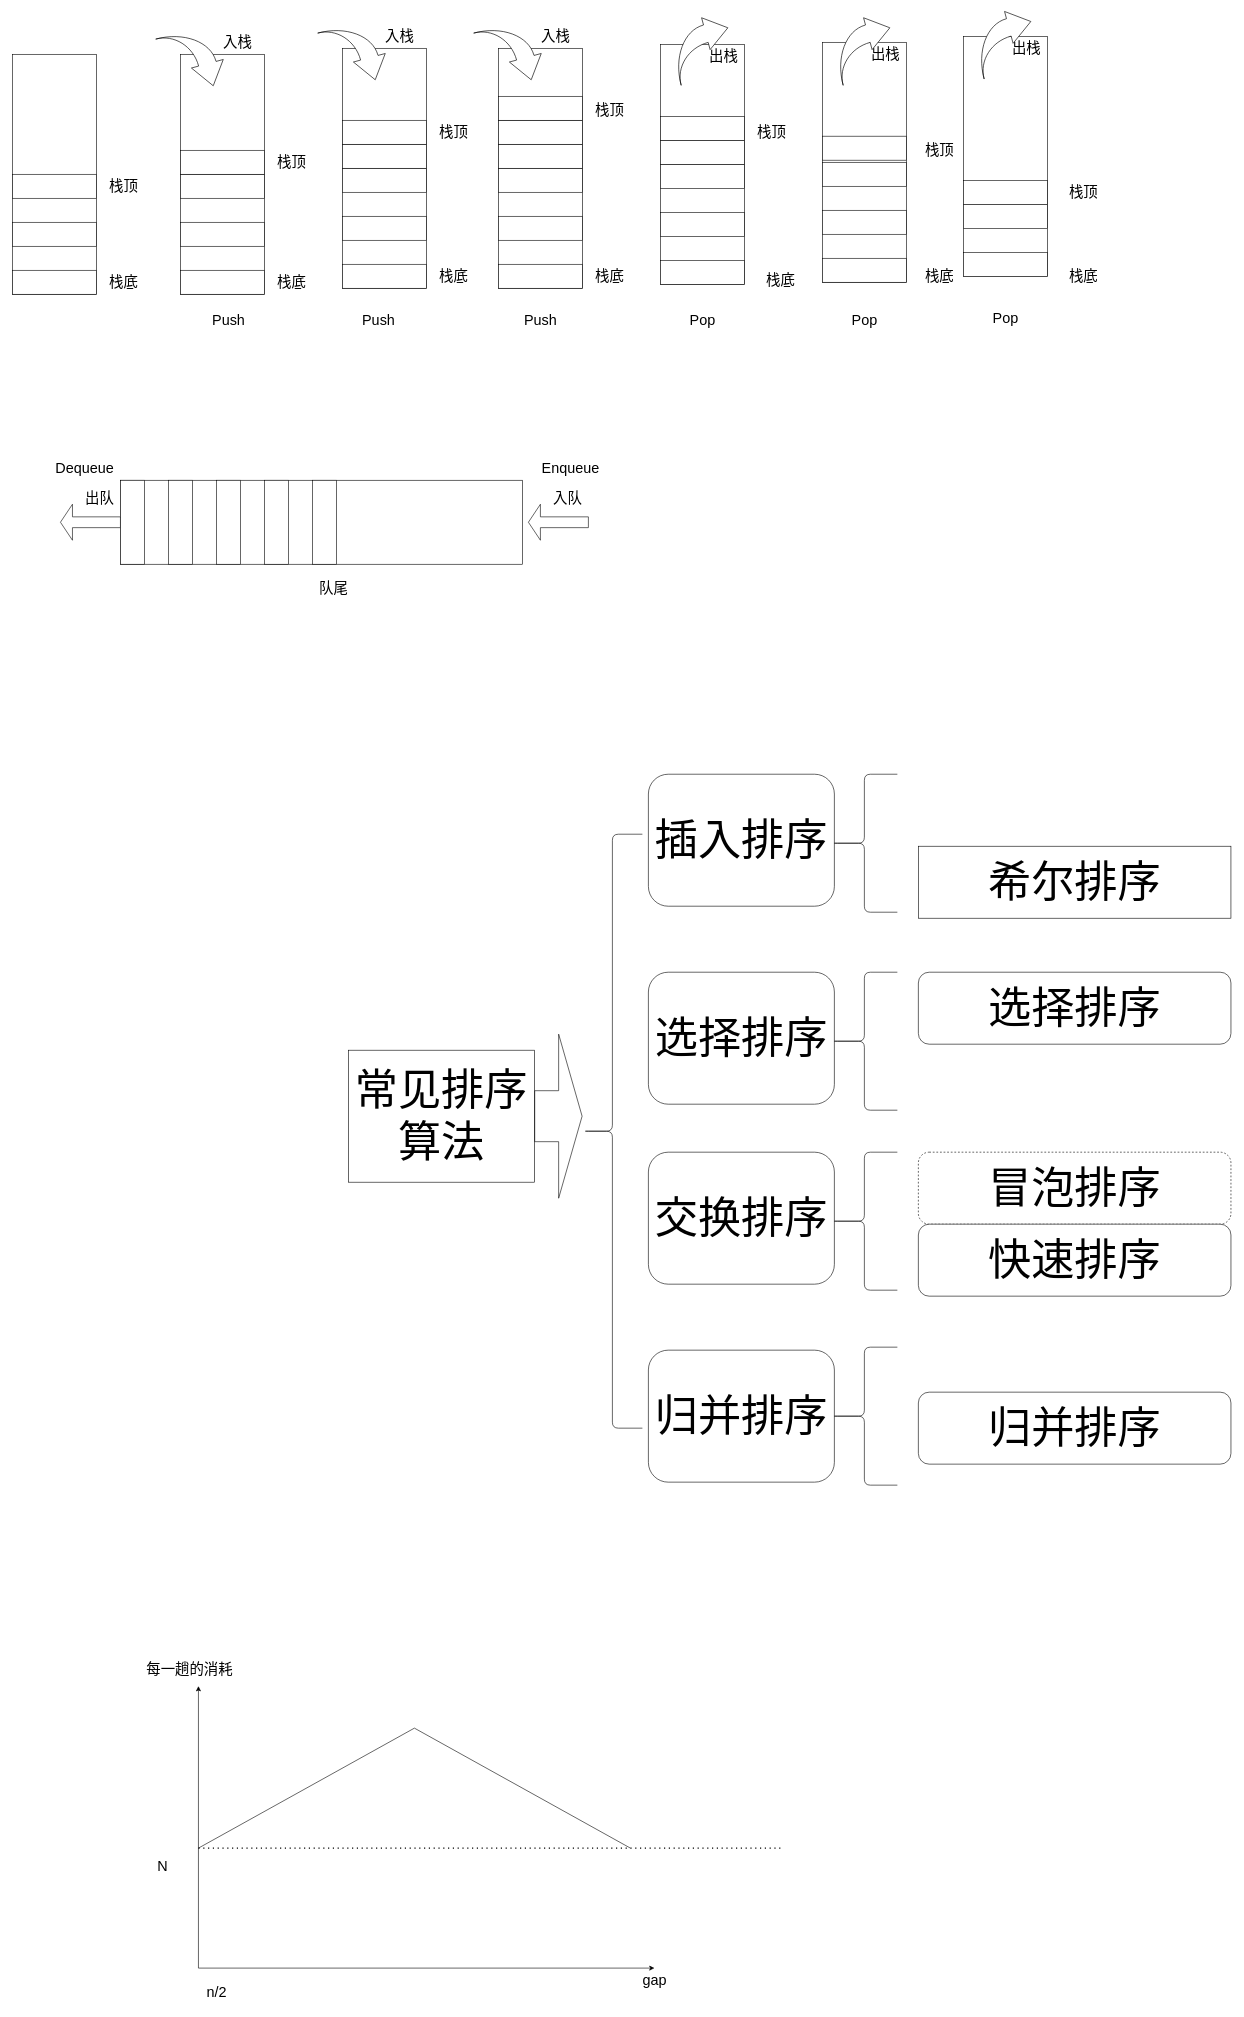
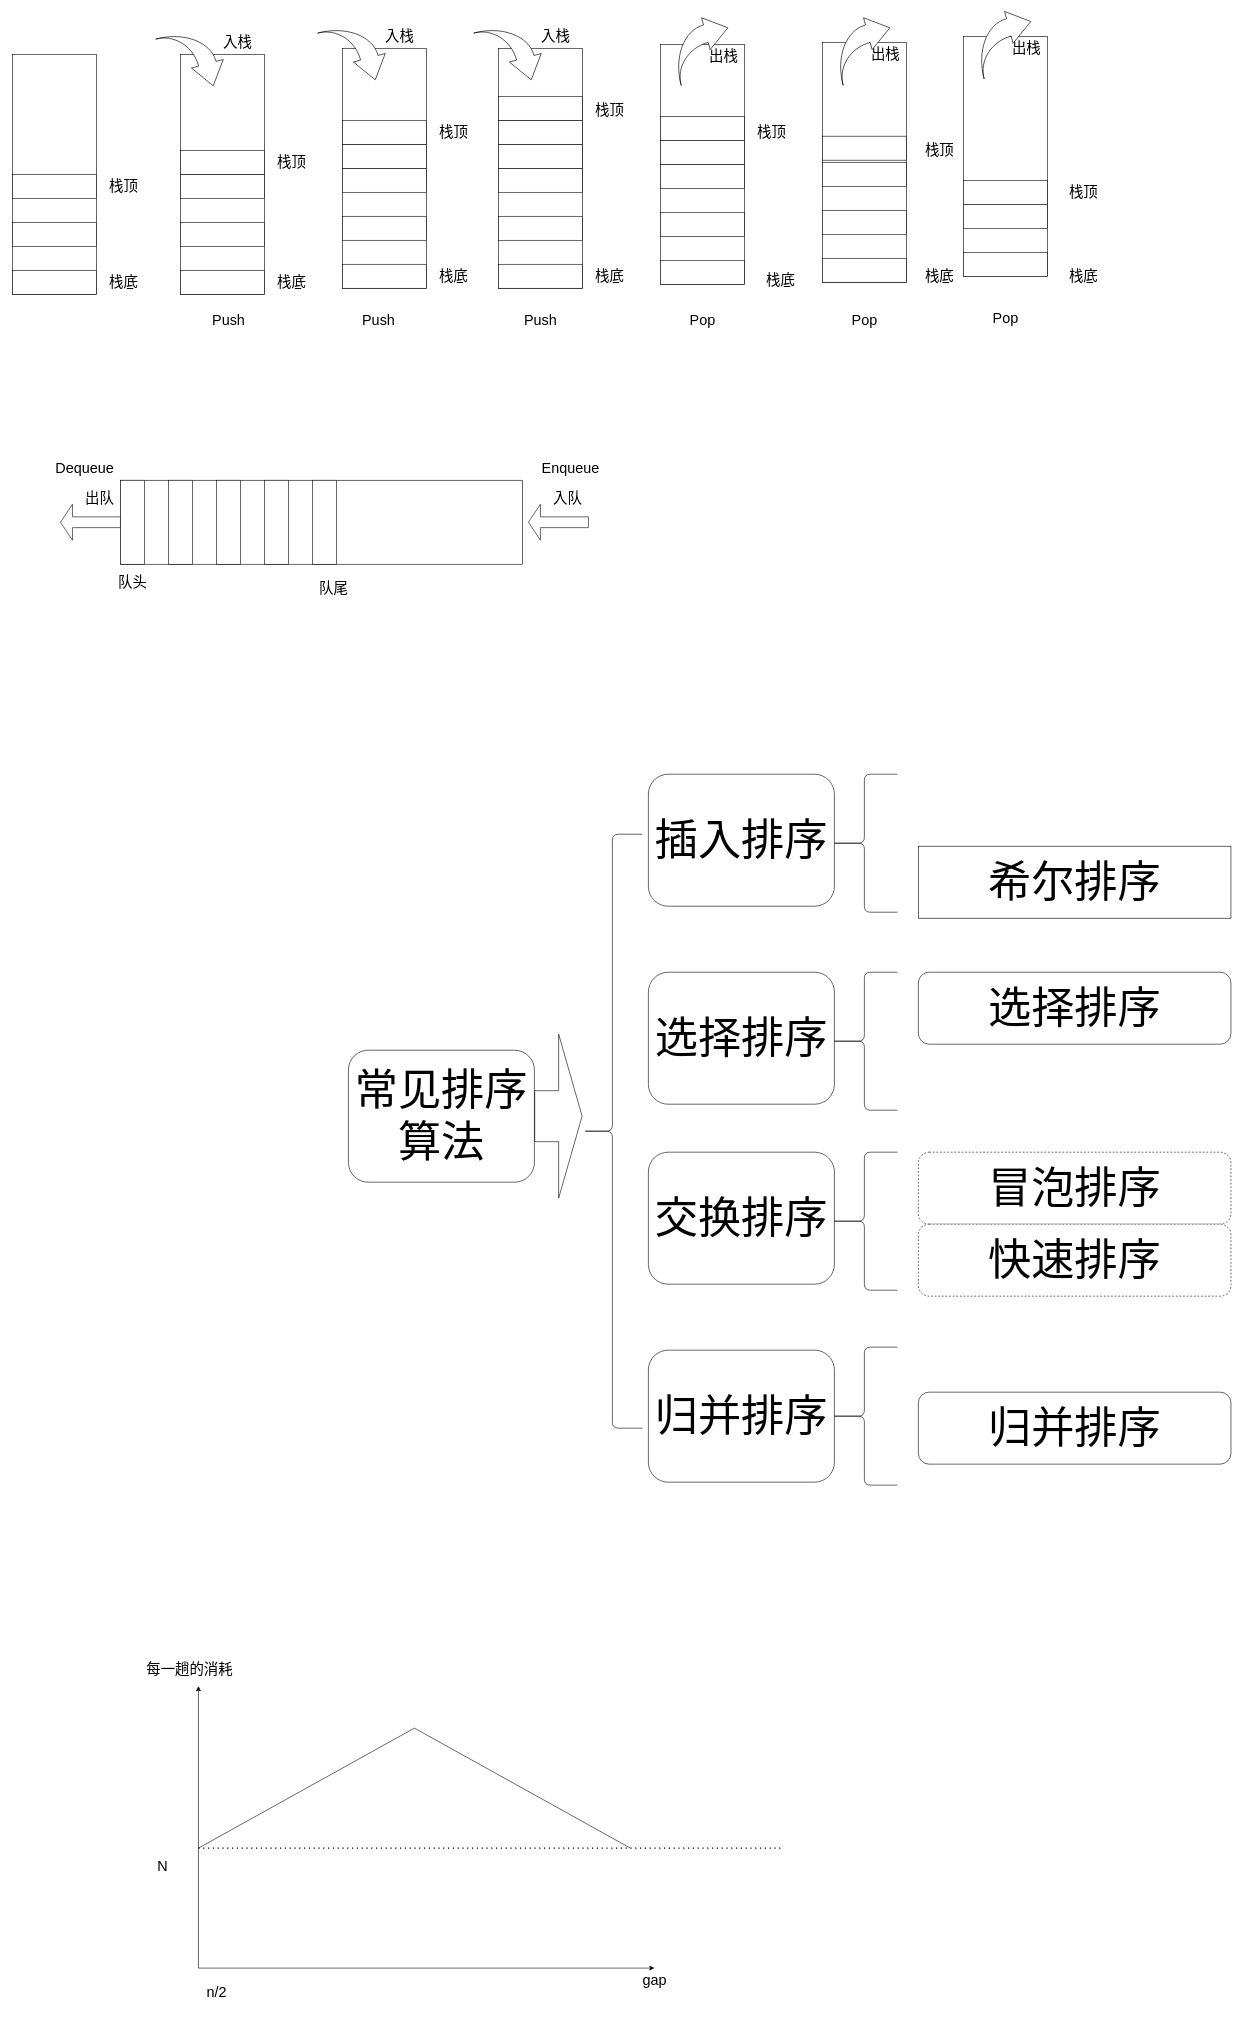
none -> (132, 582)
(441, 1116) -> (441, 1116)
(1075, 1260) -> (1075, 1260)
